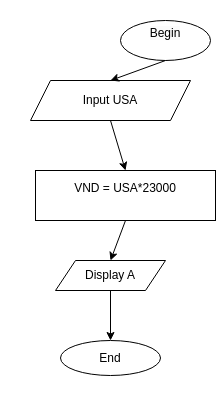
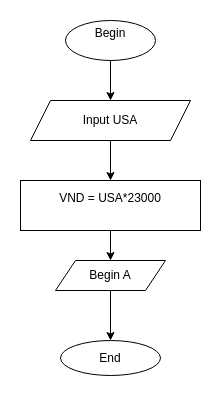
(166, 41) -> (111, 41)
(111, 101) -> (111, 121)
(126, 196) -> (111, 206)
(111, 276) -> (111, 276)
